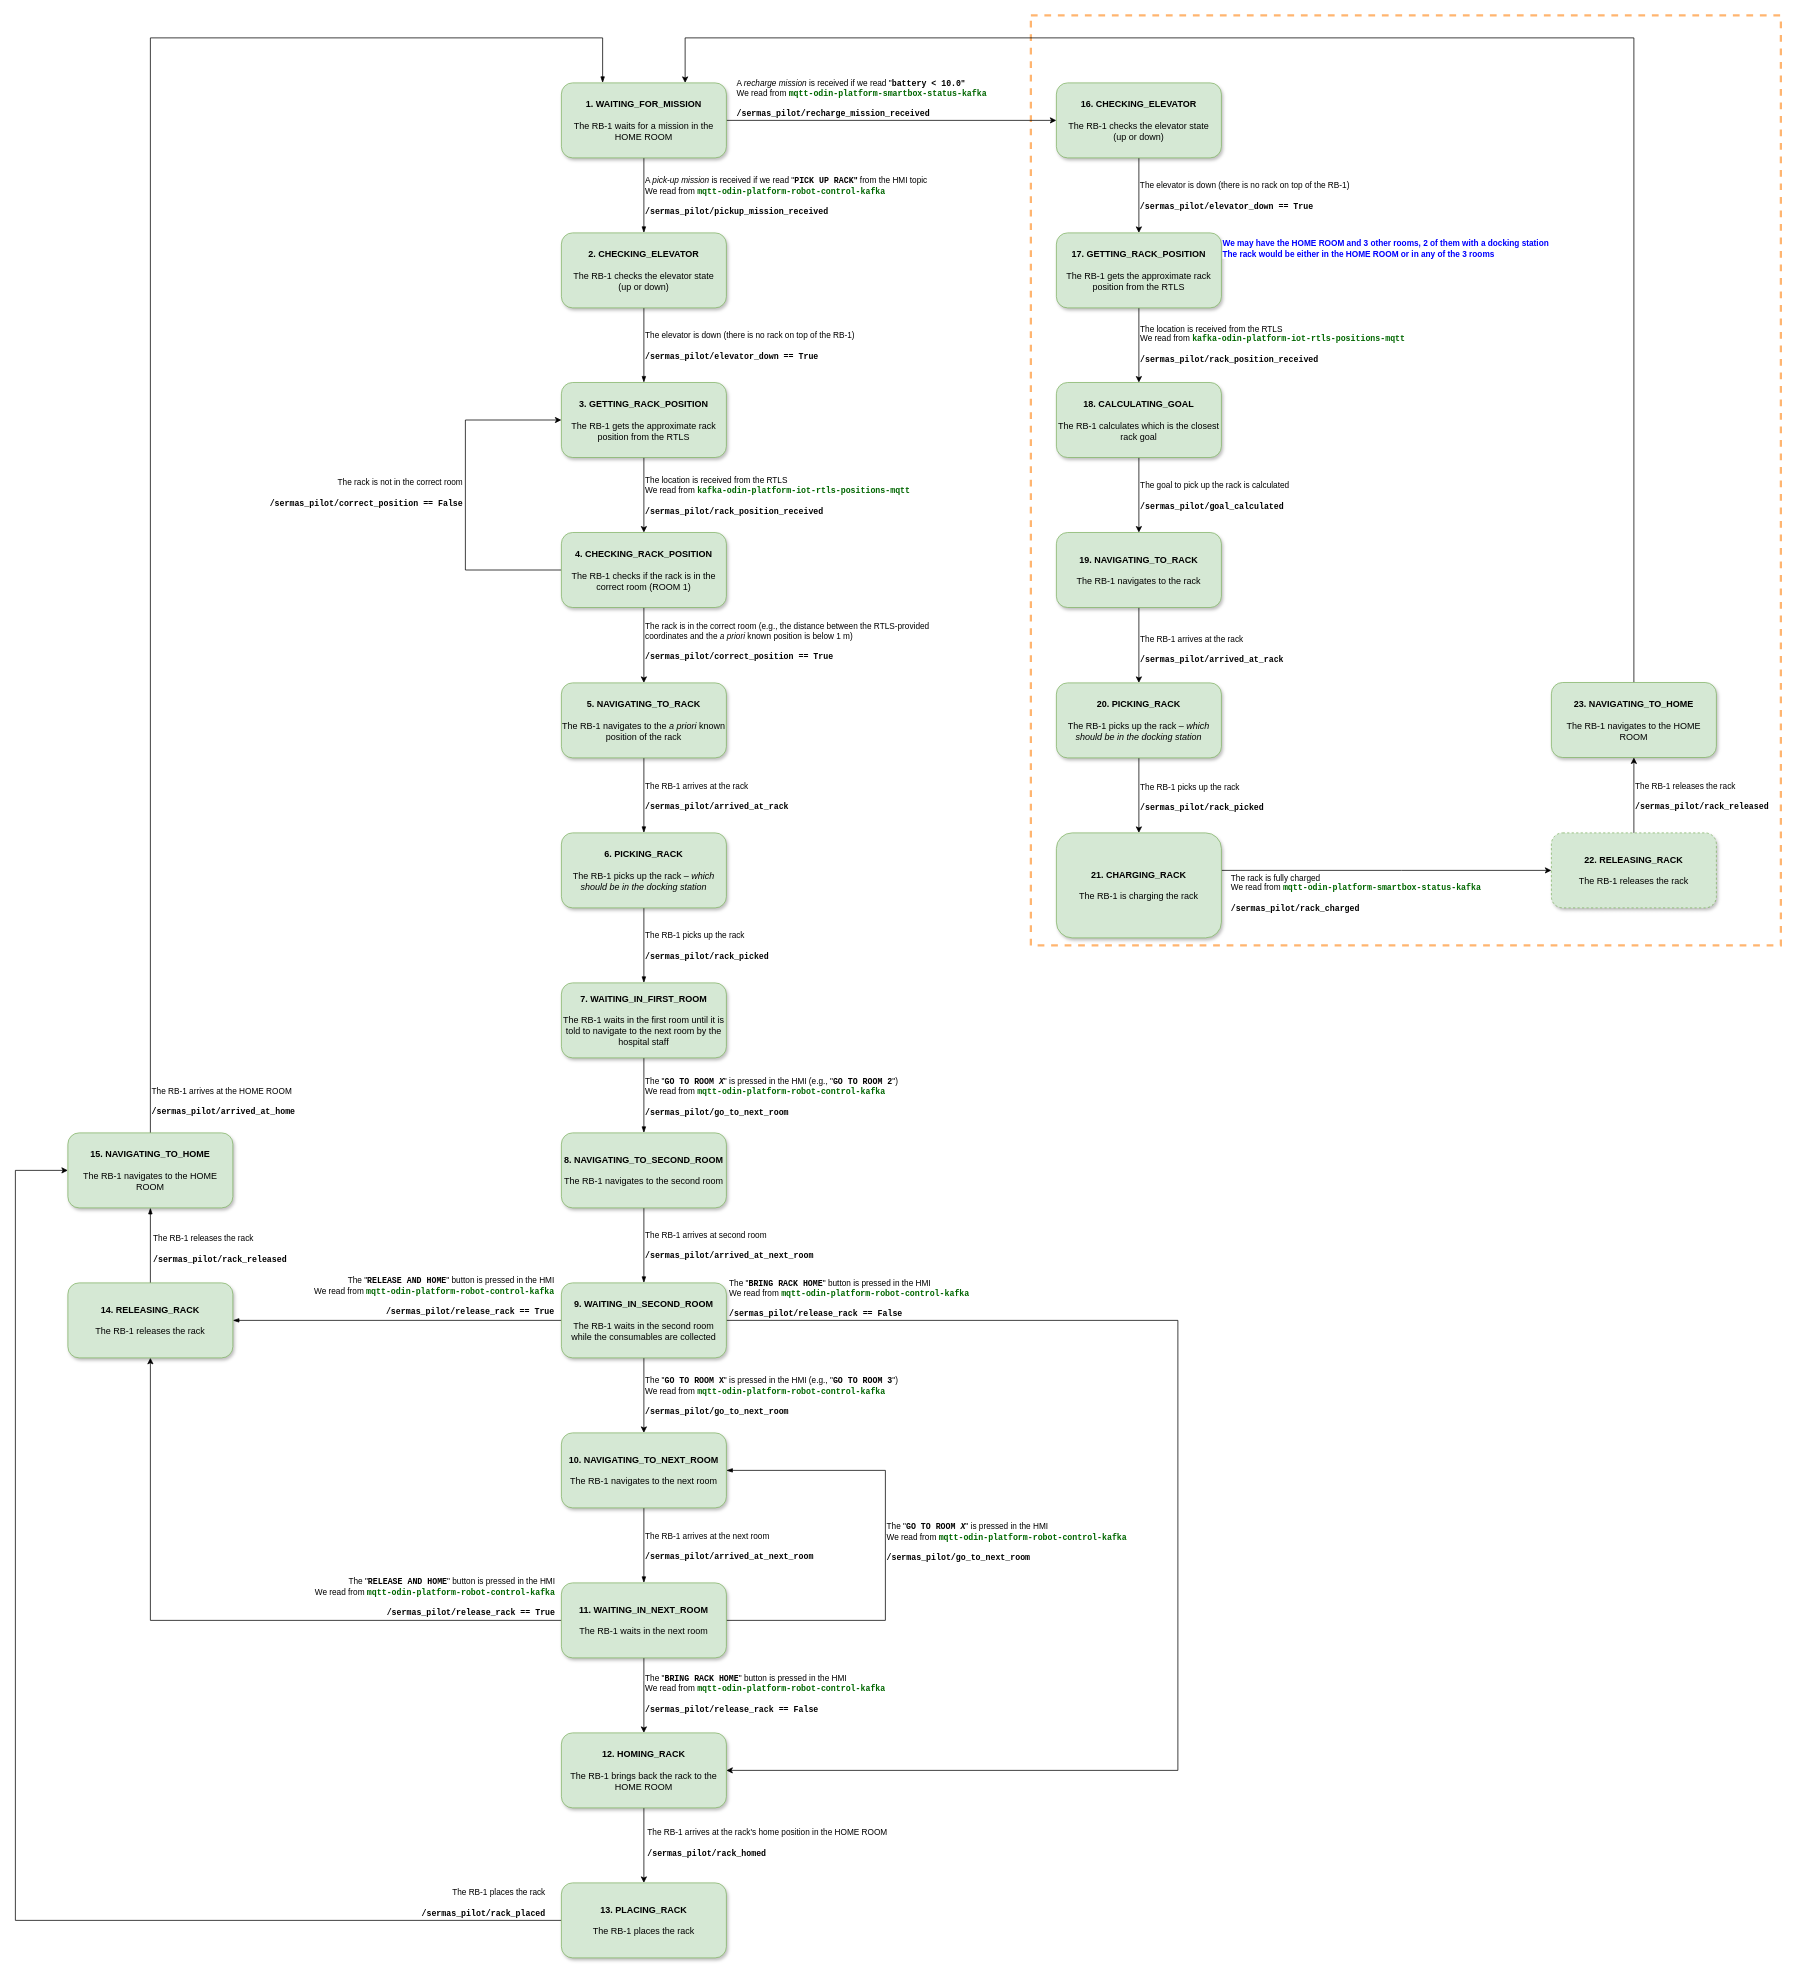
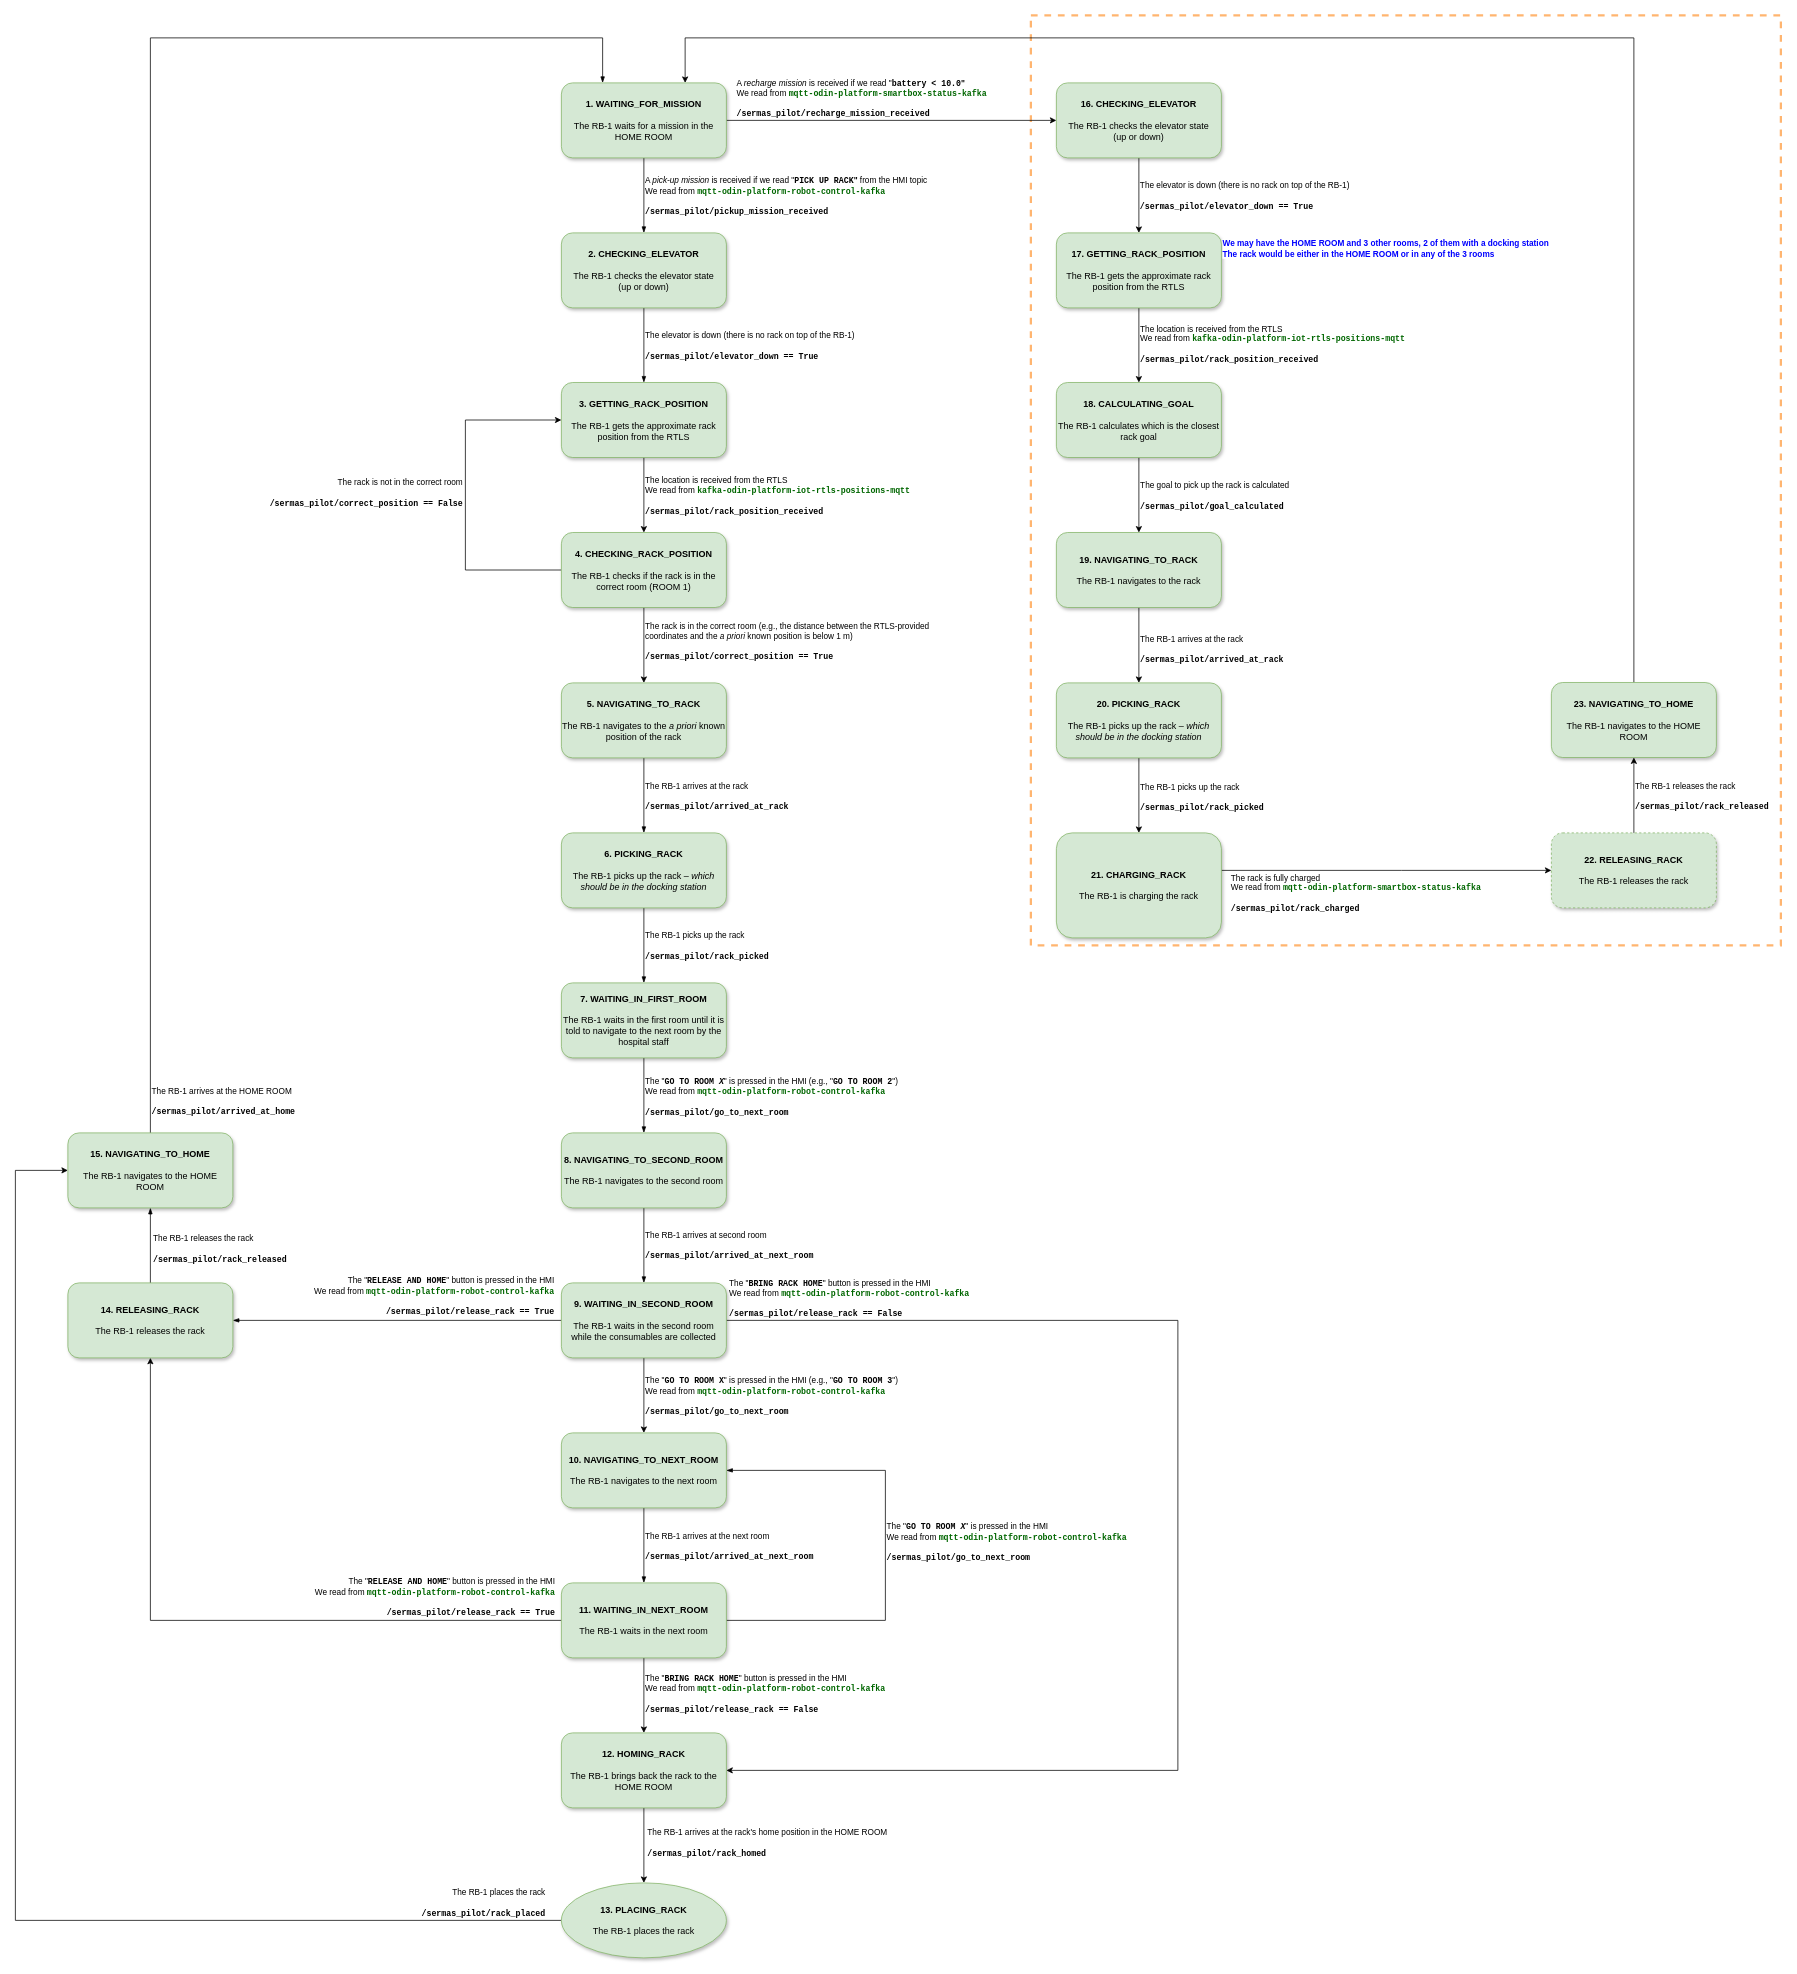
(644, 1920) -> (644, 1920)
